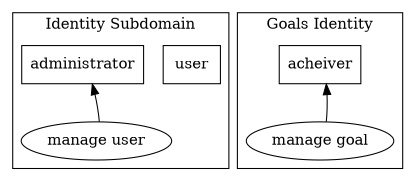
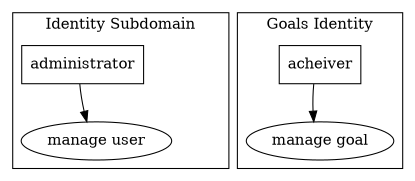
(192, 65) -> none
(98, 108) -> (82, 98)
(327, 108) -> (313, 98)
